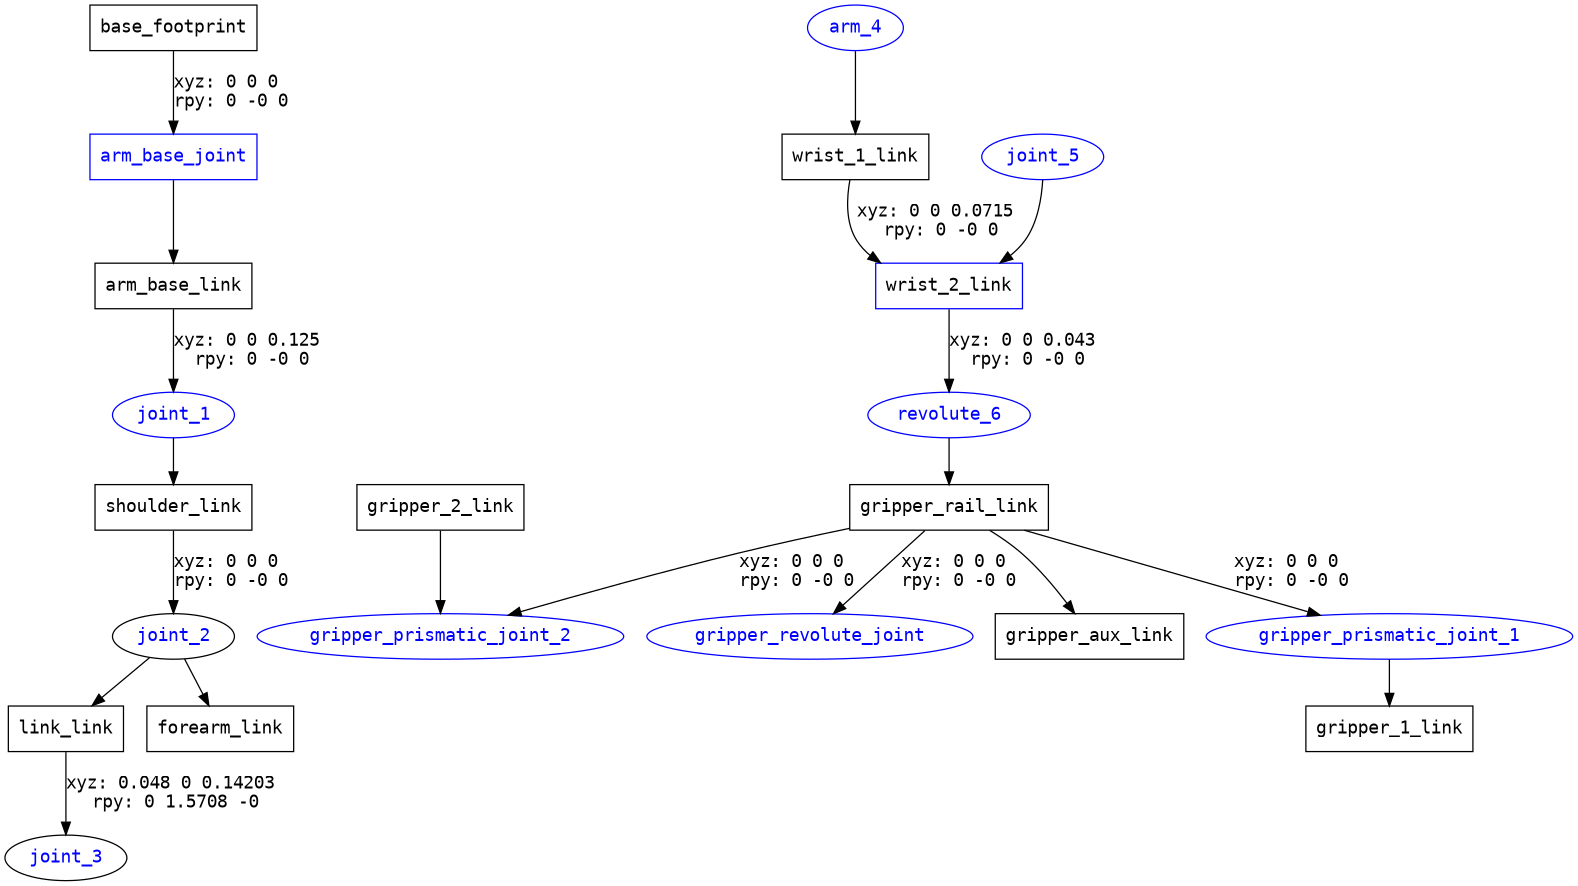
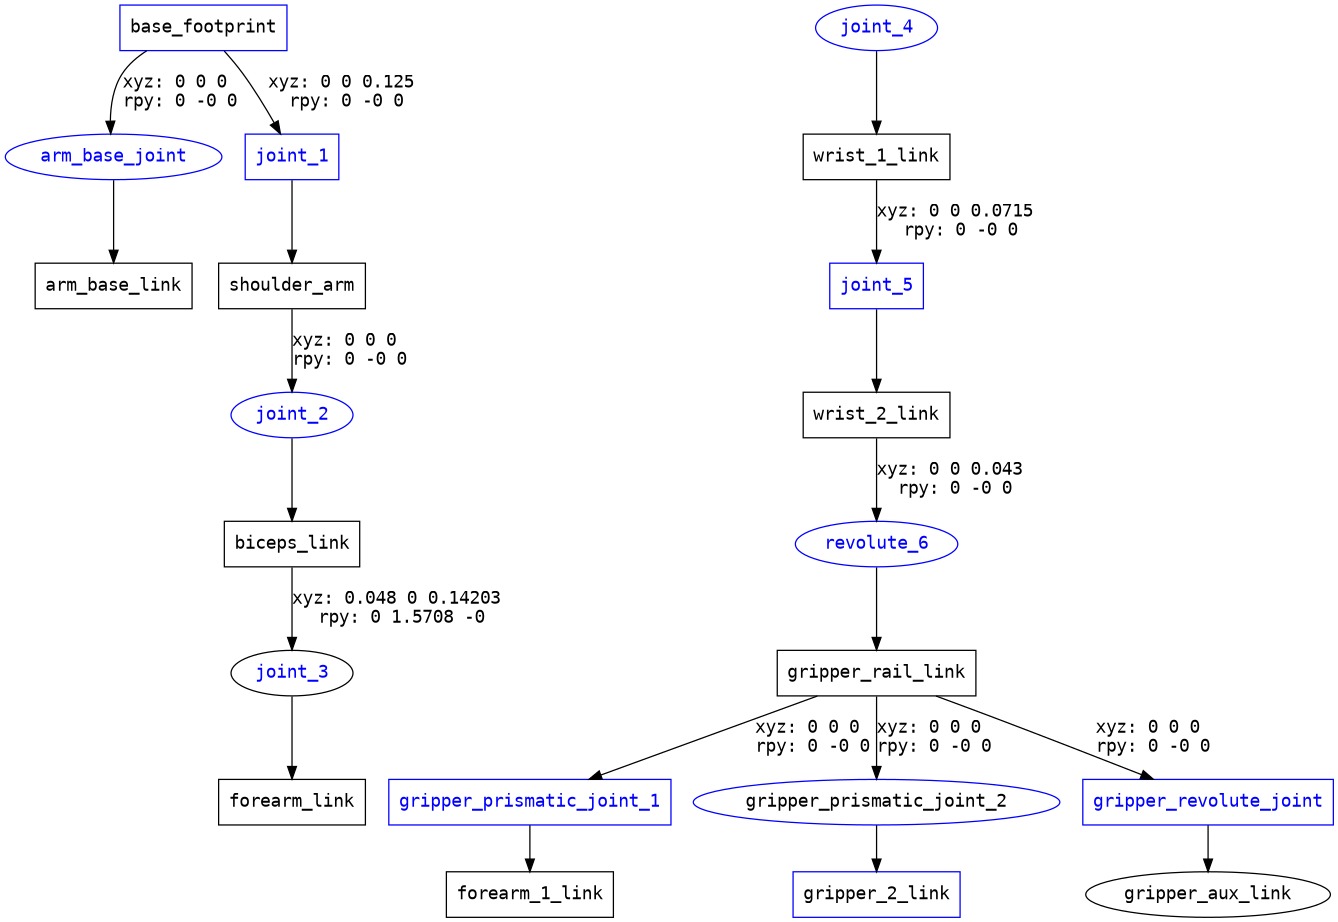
(173, 28) -> (203, 28)
(855, 28) -> (877, 28)
(173, 157) -> (114, 157)
(1043, 157) -> (877, 286)
(849, 221) -> (877, 215)
(949, 286) -> (877, 415)
(173, 344) -> (251, 86)
(173, 415) -> (292, 157)
(173, 507) -> (292, 286)
(440, 507) -> (877, 895)
(1032, 563) -> (1208, 842)
(440, 566) -> (877, 842)
(173, 636) -> (292, 415)
(440, 636) -> (877, 802)
(810, 636) -> (1208, 802)
(1090, 636) -> (1208, 895)
(1389, 636) -> (530, 802)
(194, 677) -> (292, 731)
(66, 729) -> (292, 544)
(1389, 729) -> (530, 895)
